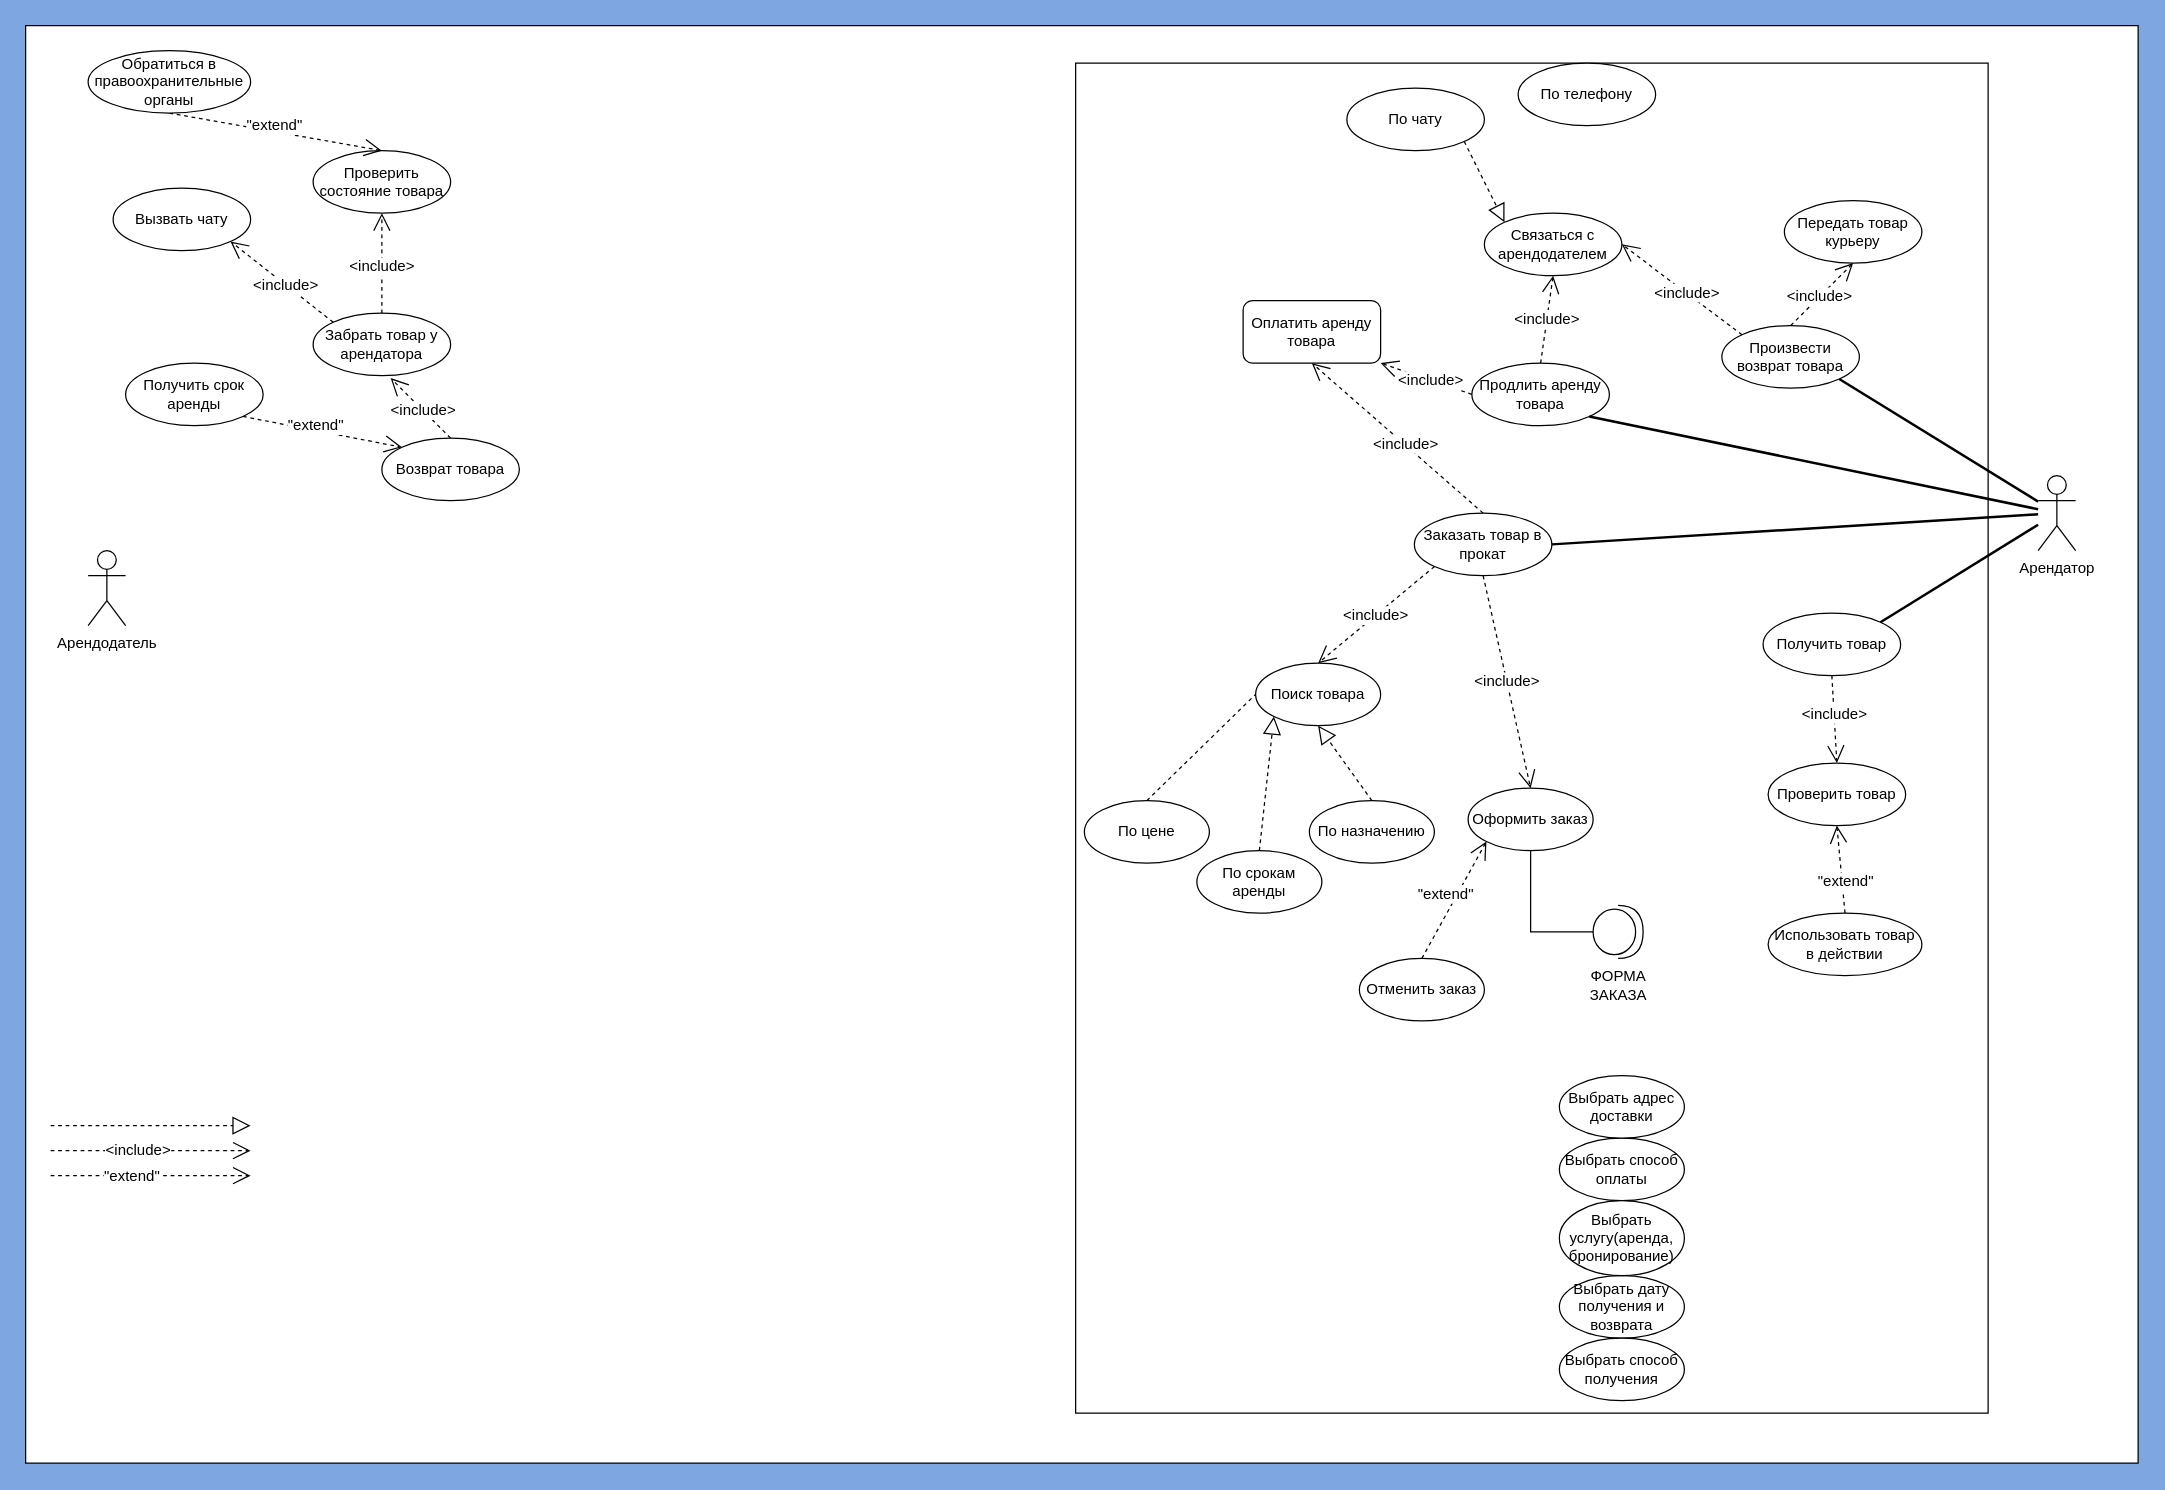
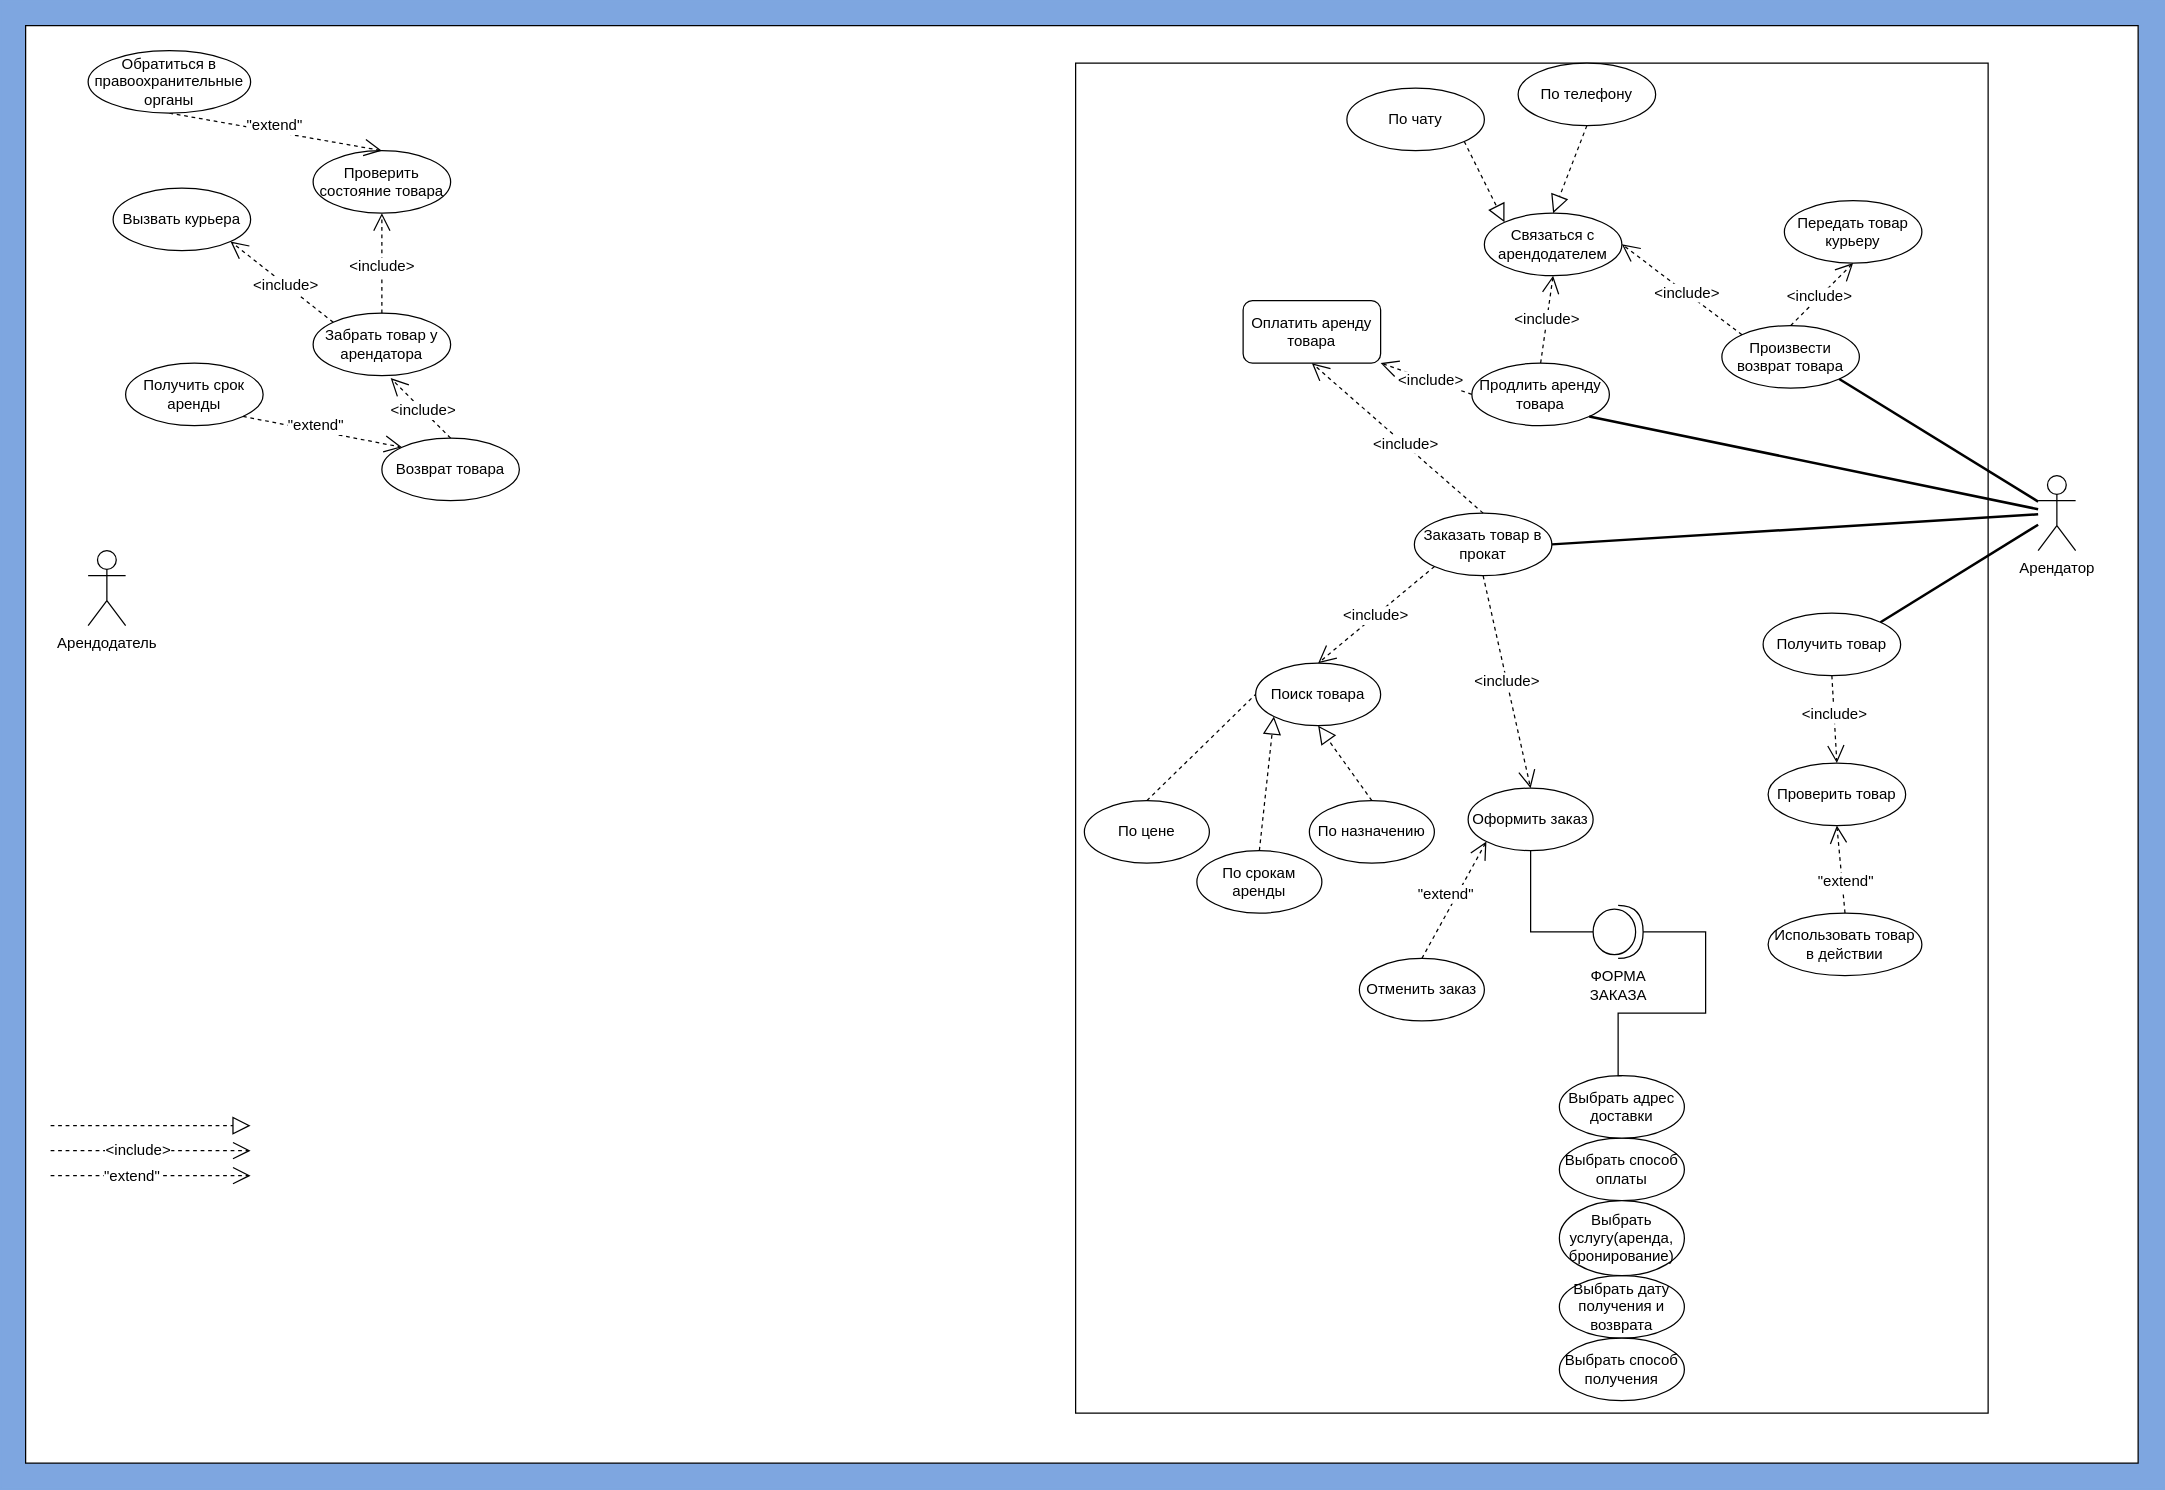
none -> (1573, 161)
(182, 219) -> (182, 219)
none -> (1701, 1013)
